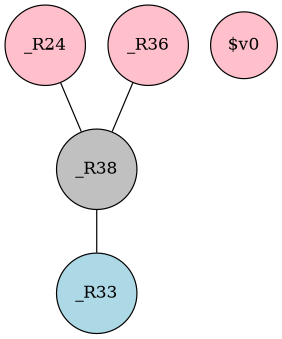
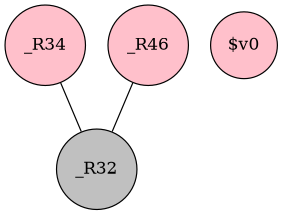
(45, 45) -> (45, 45)
(148, 45) -> (148, 45)
(97, 169) -> (97, 169)
(97, 293) -> none
